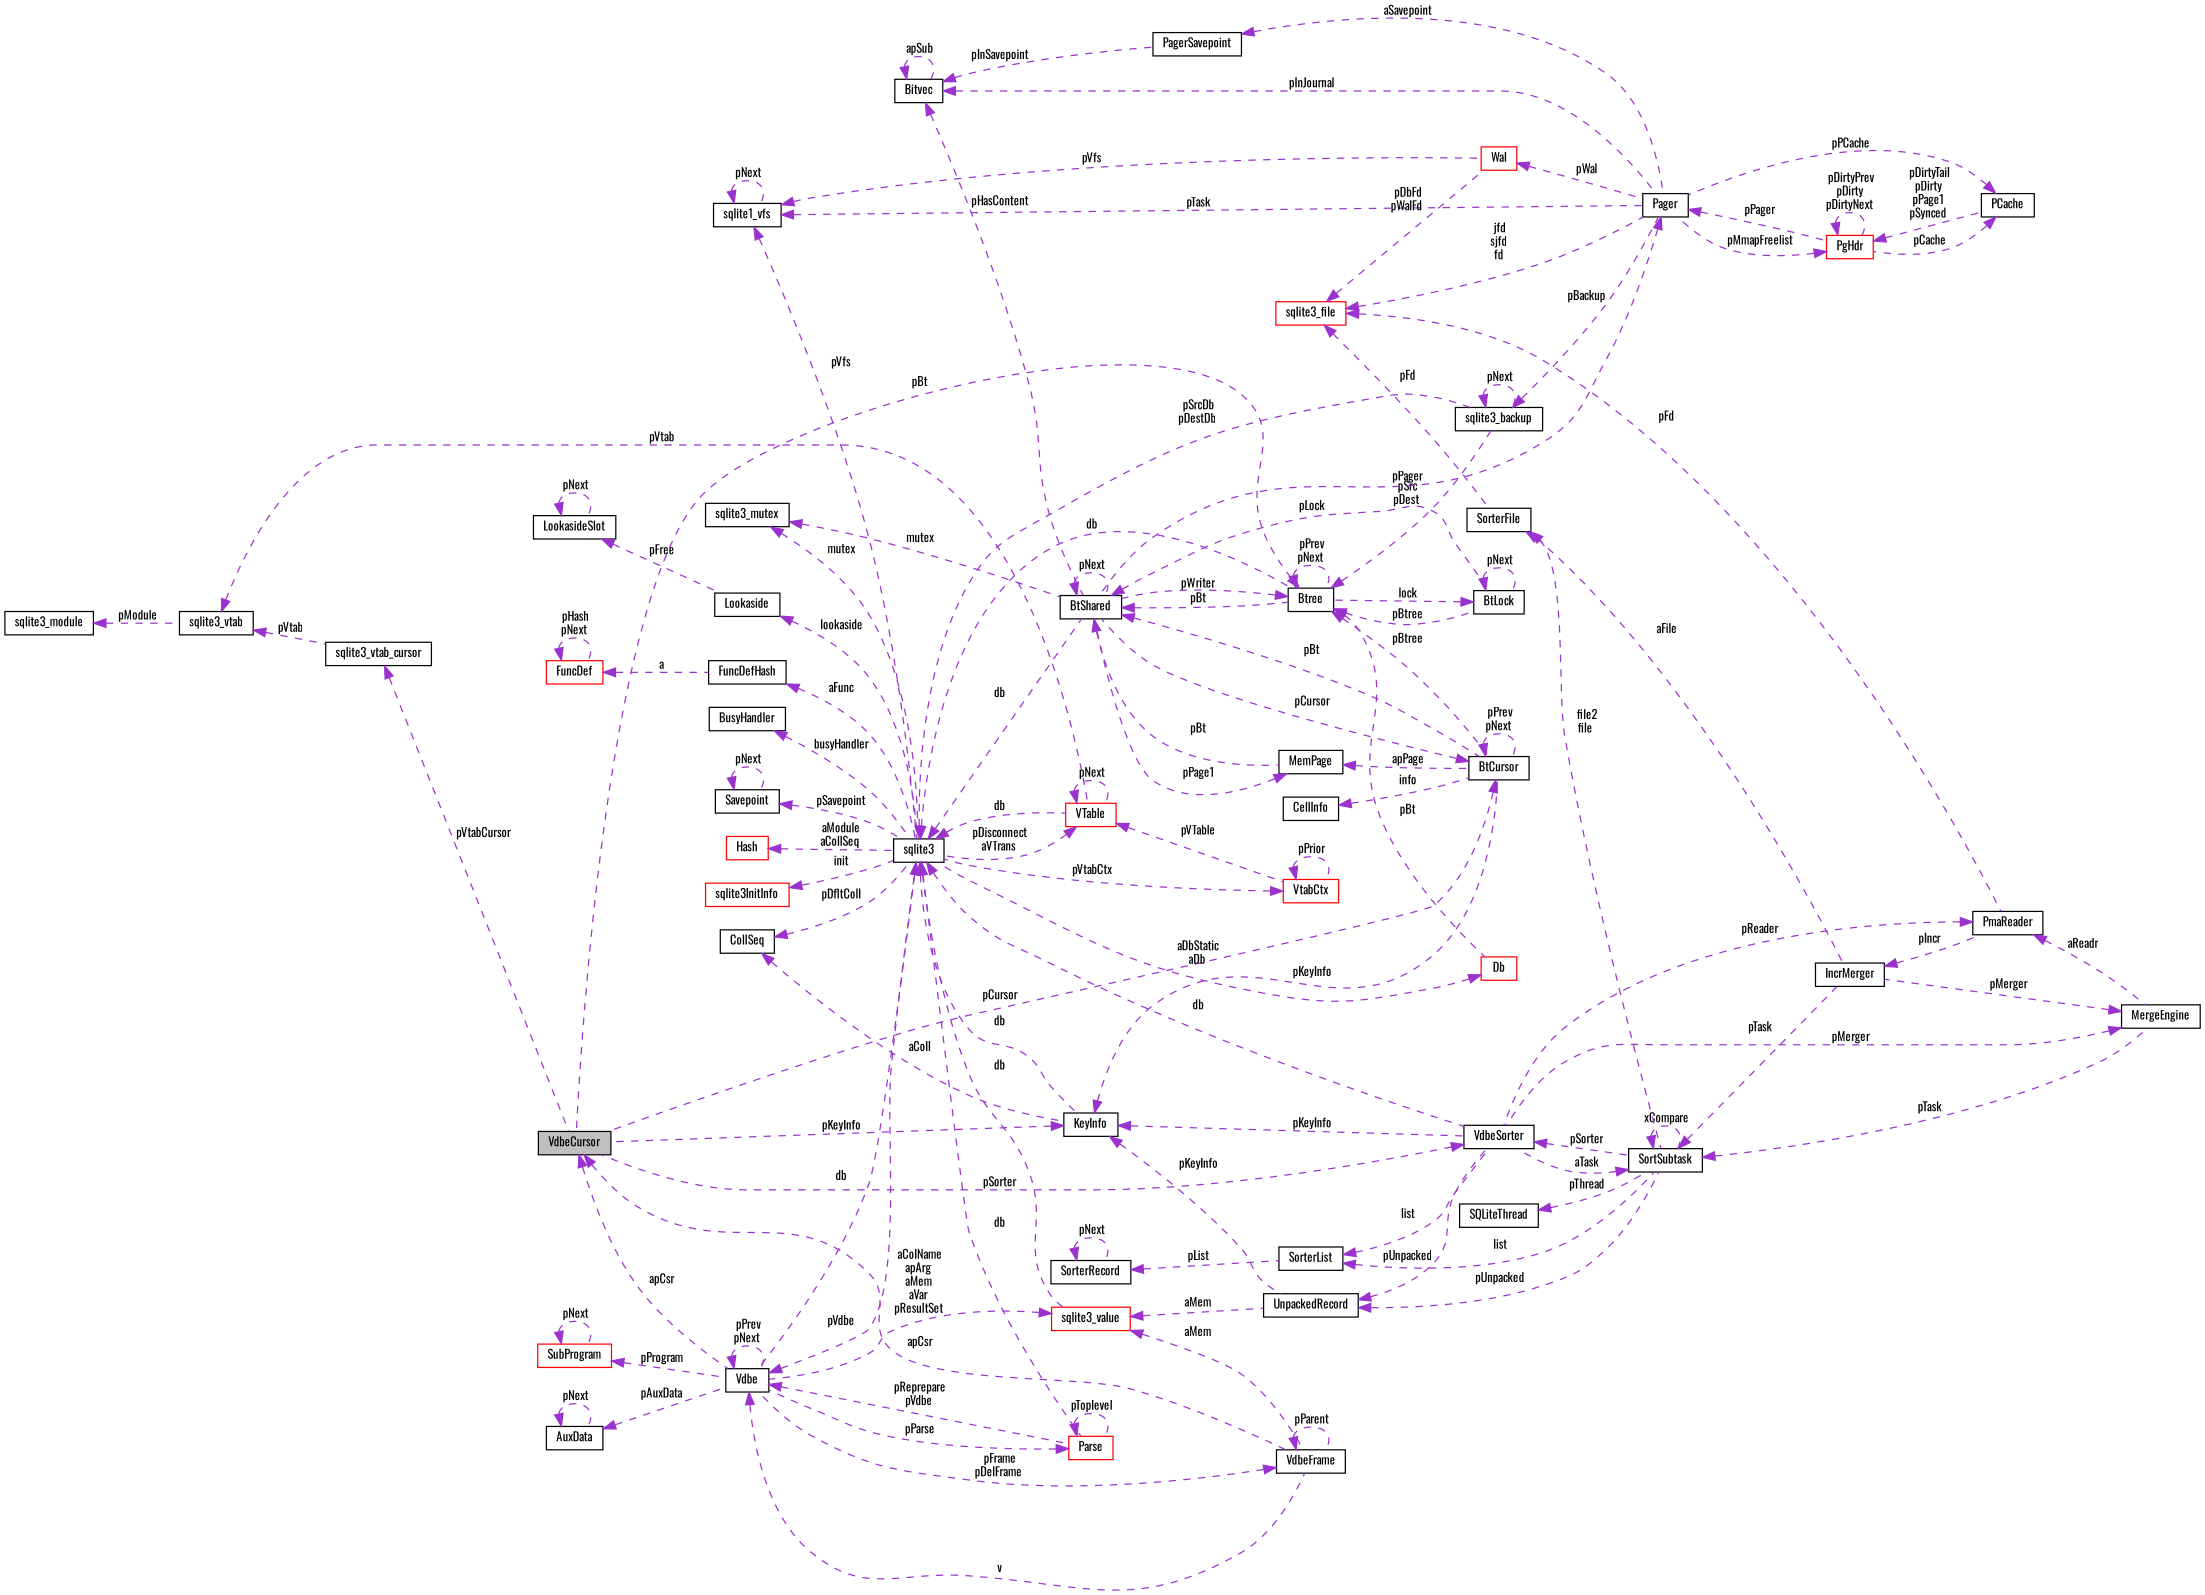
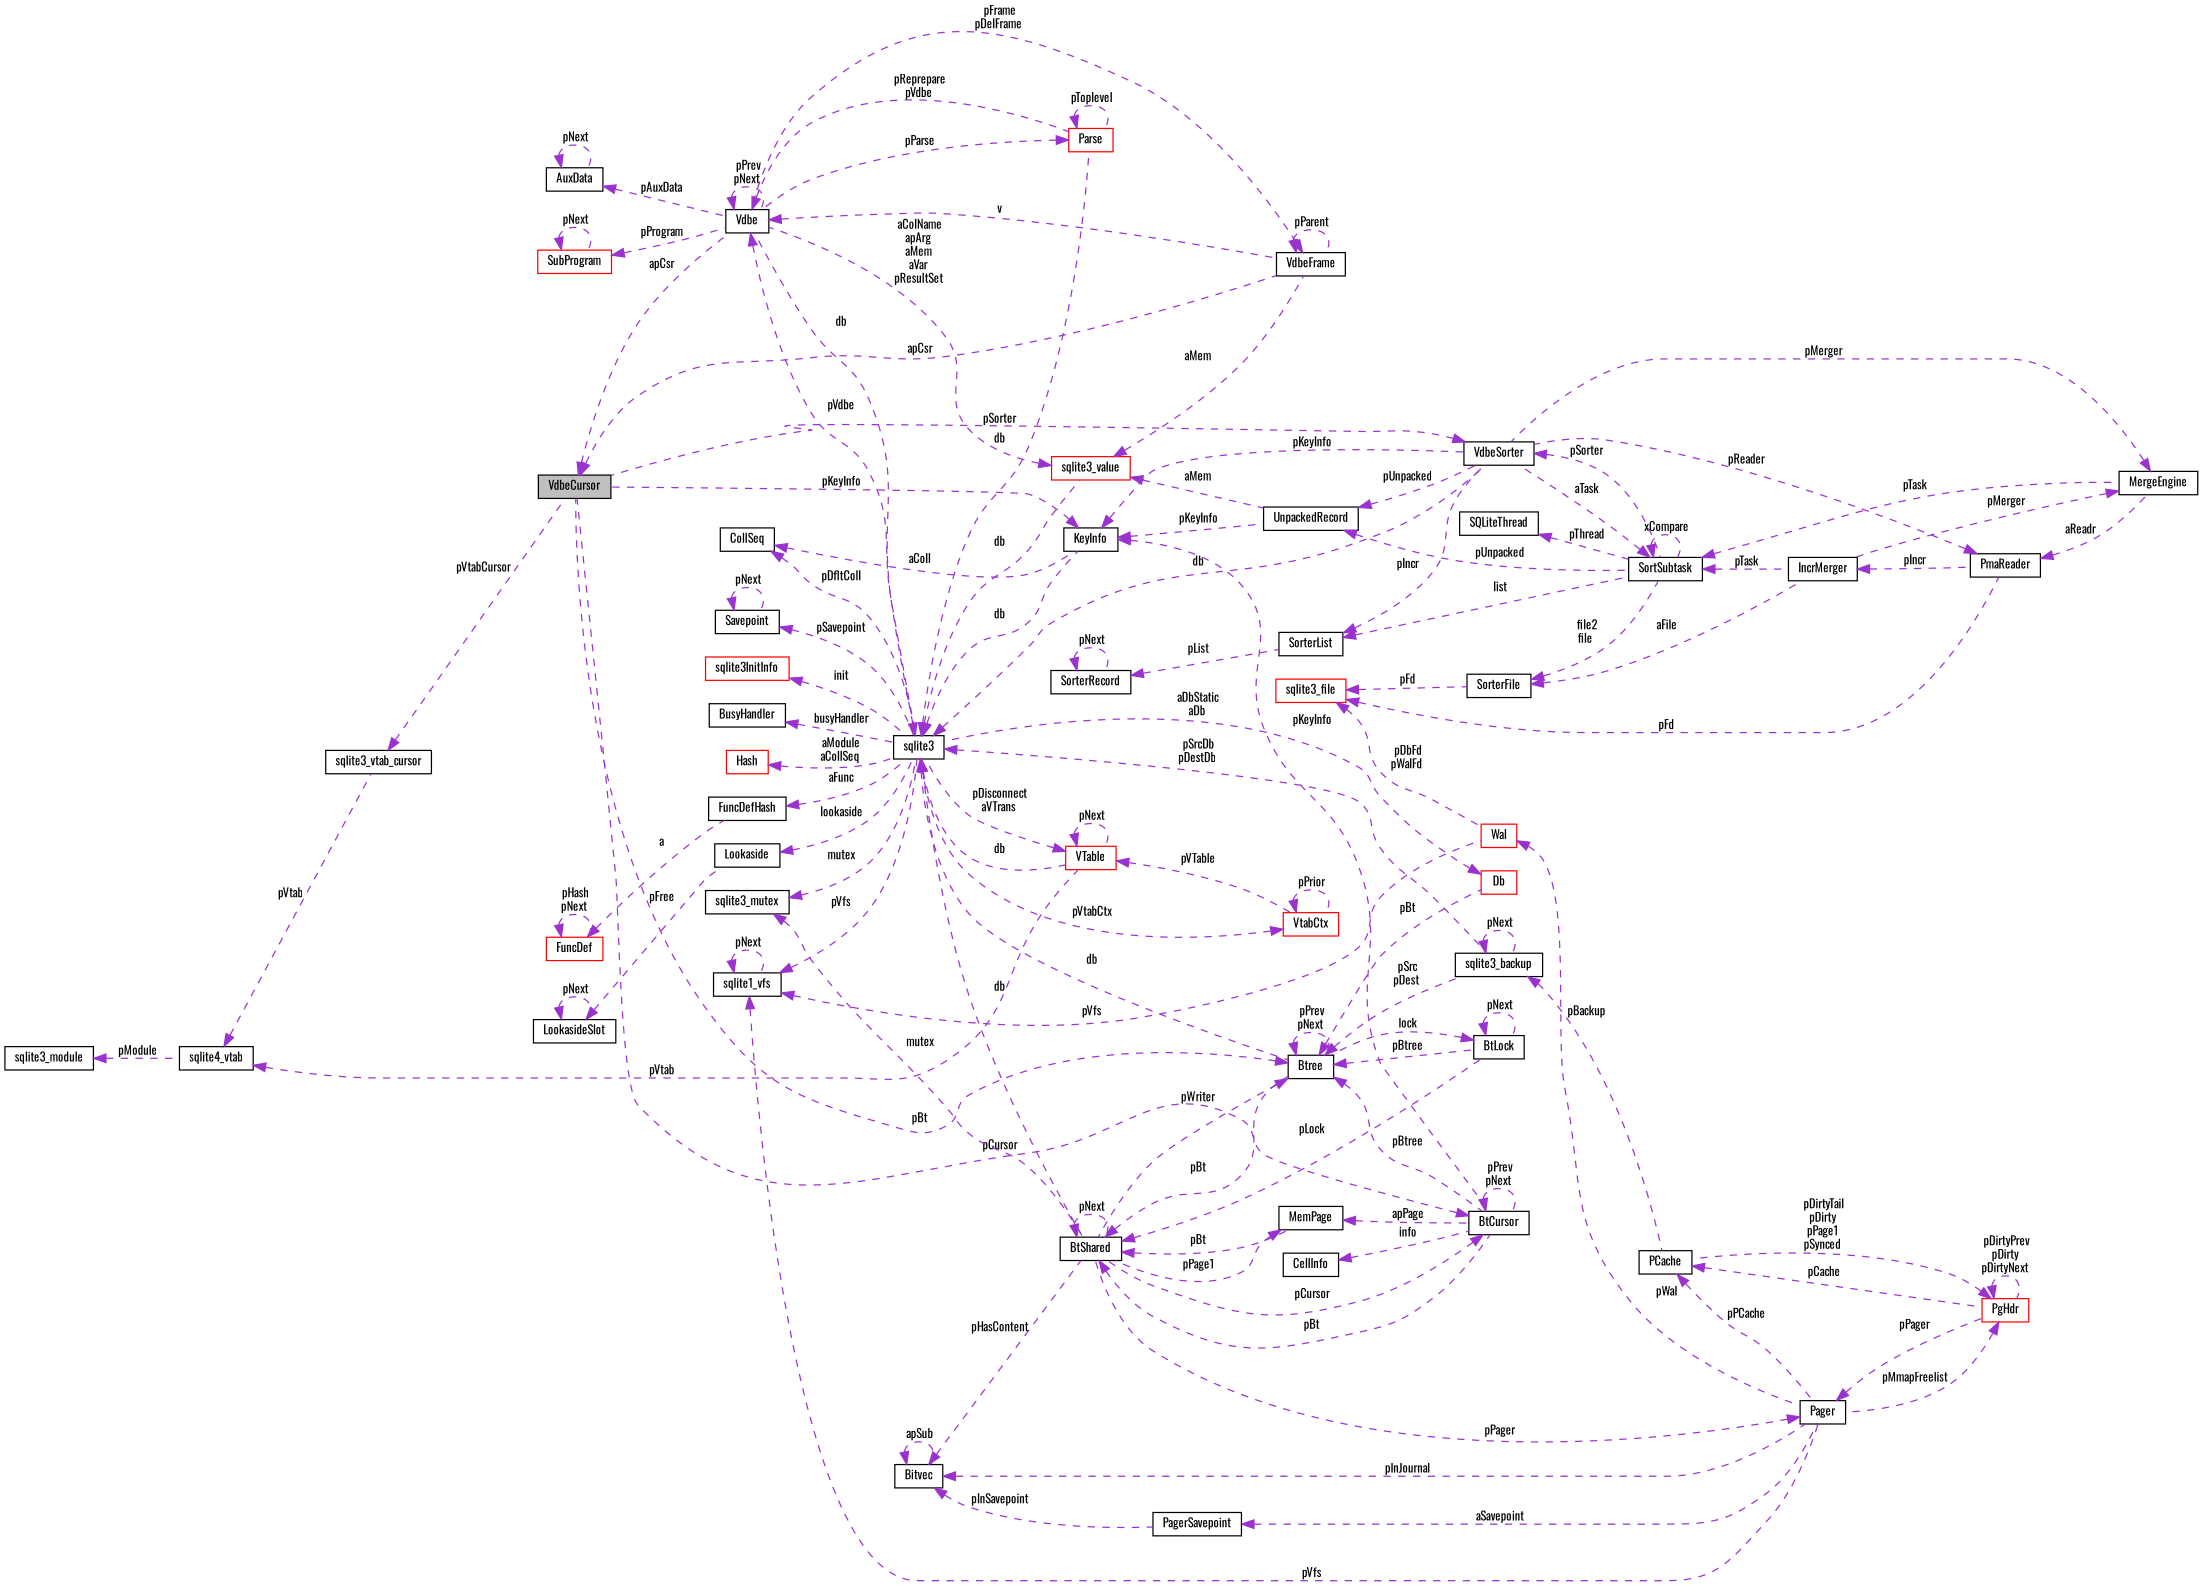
(1197, 203) -> (1311, 1574)
(1505, 275) -> none
(1599, 314) -> (1617, 1109)
(216, 623) -> (216, 1058)
(1407, 1215) -> (1407, 565)
